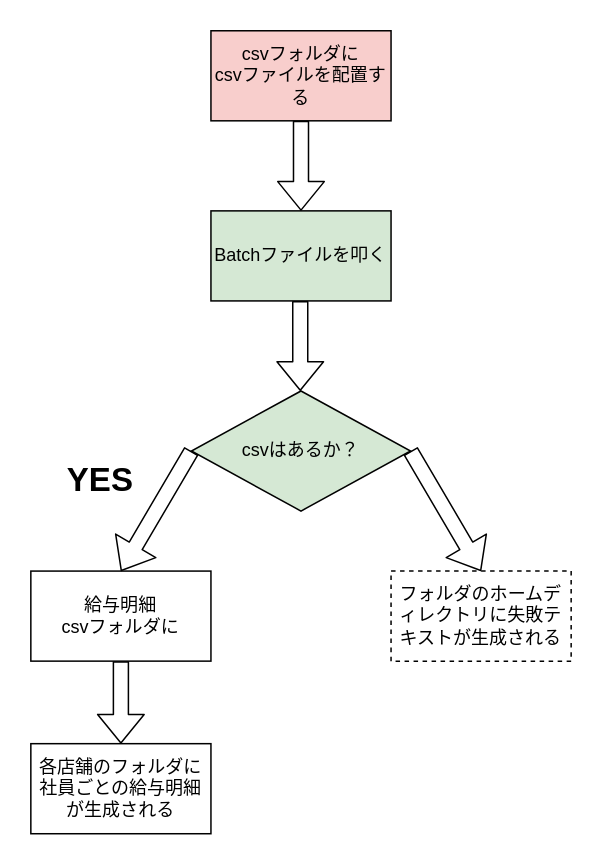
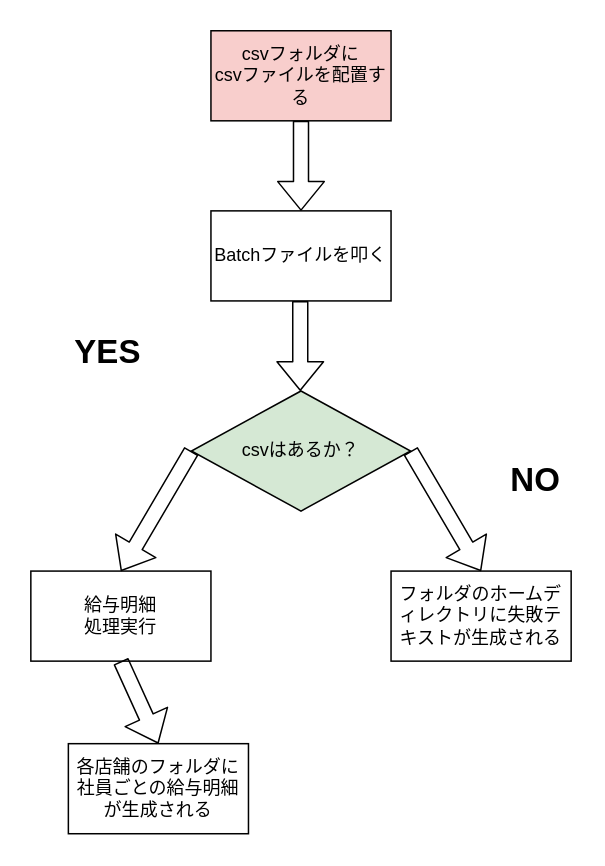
(301, 256) -> (301, 256)
(100, 481) -> (107, 353)
none -> (535, 481)
(121, 616) -> (121, 616)
(481, 616) -> (481, 616)
(121, 788) -> (158, 788)
